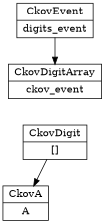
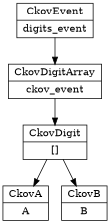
none -> (55, 108)
none -> (84, 203)
